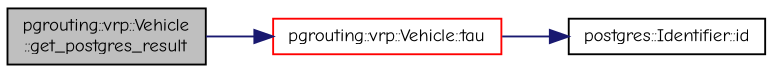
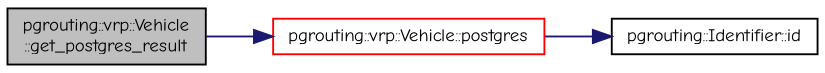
(387, 36) -> (409, 36)
(667, 36) -> (715, 36)
